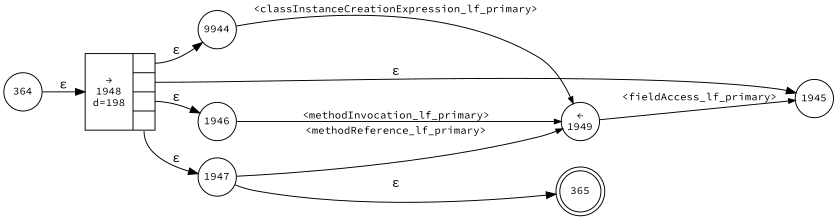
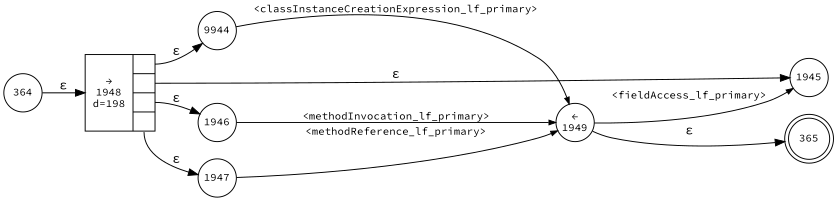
(390, 202) -> (683, 146)
